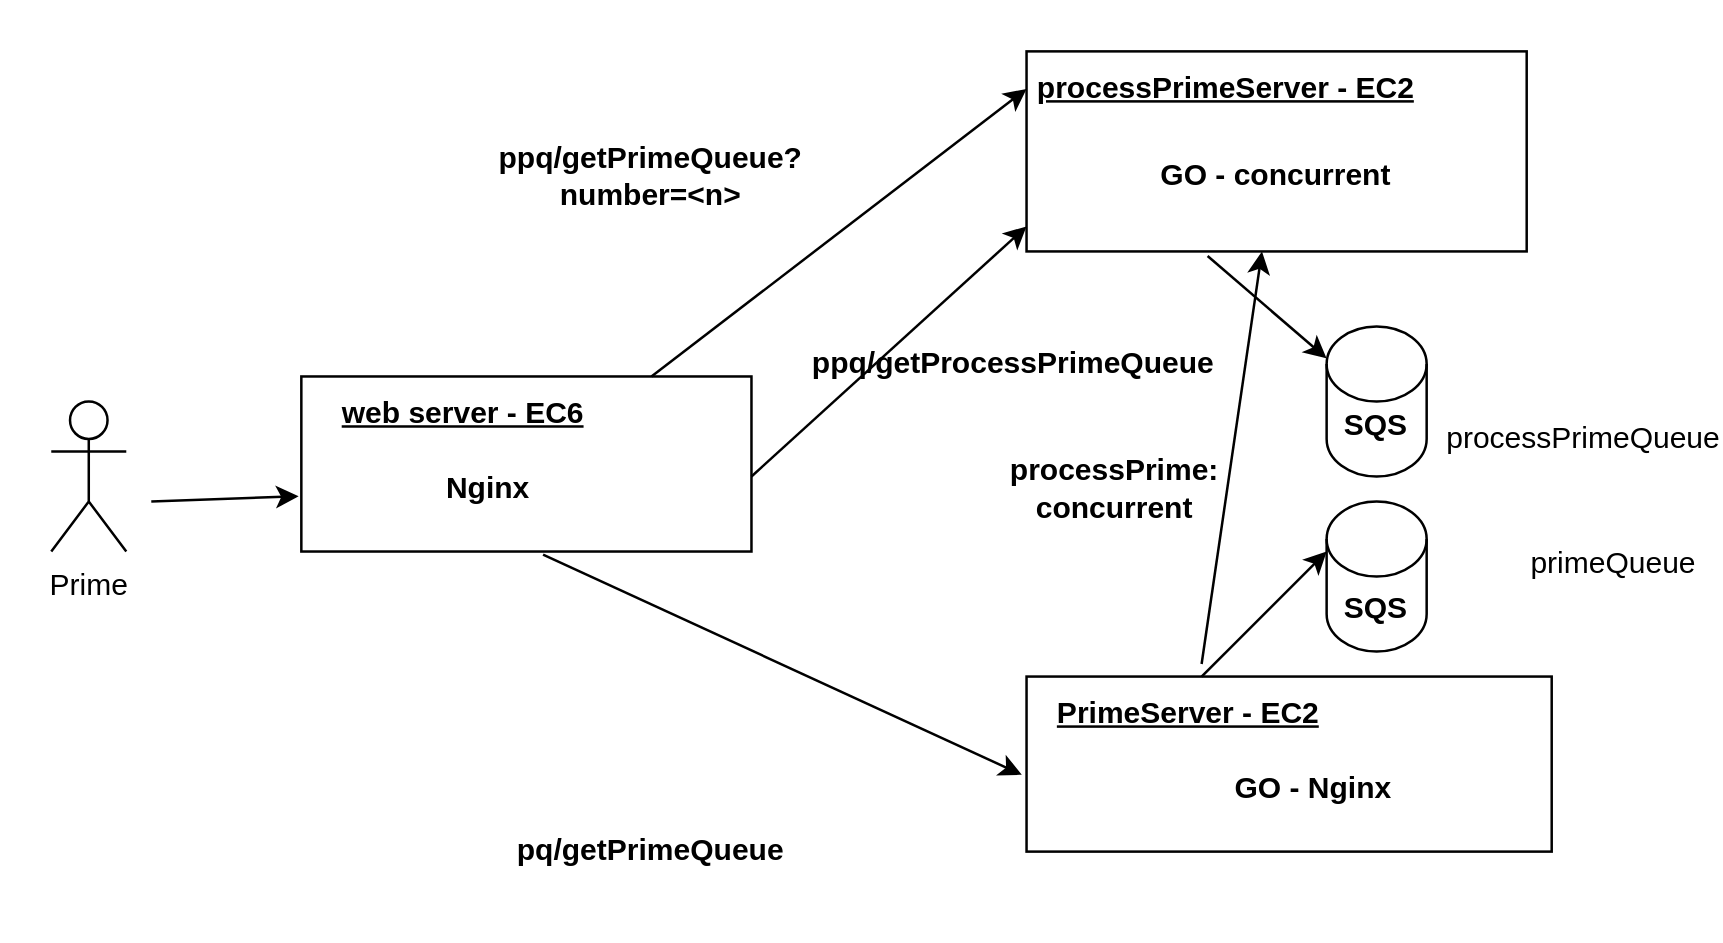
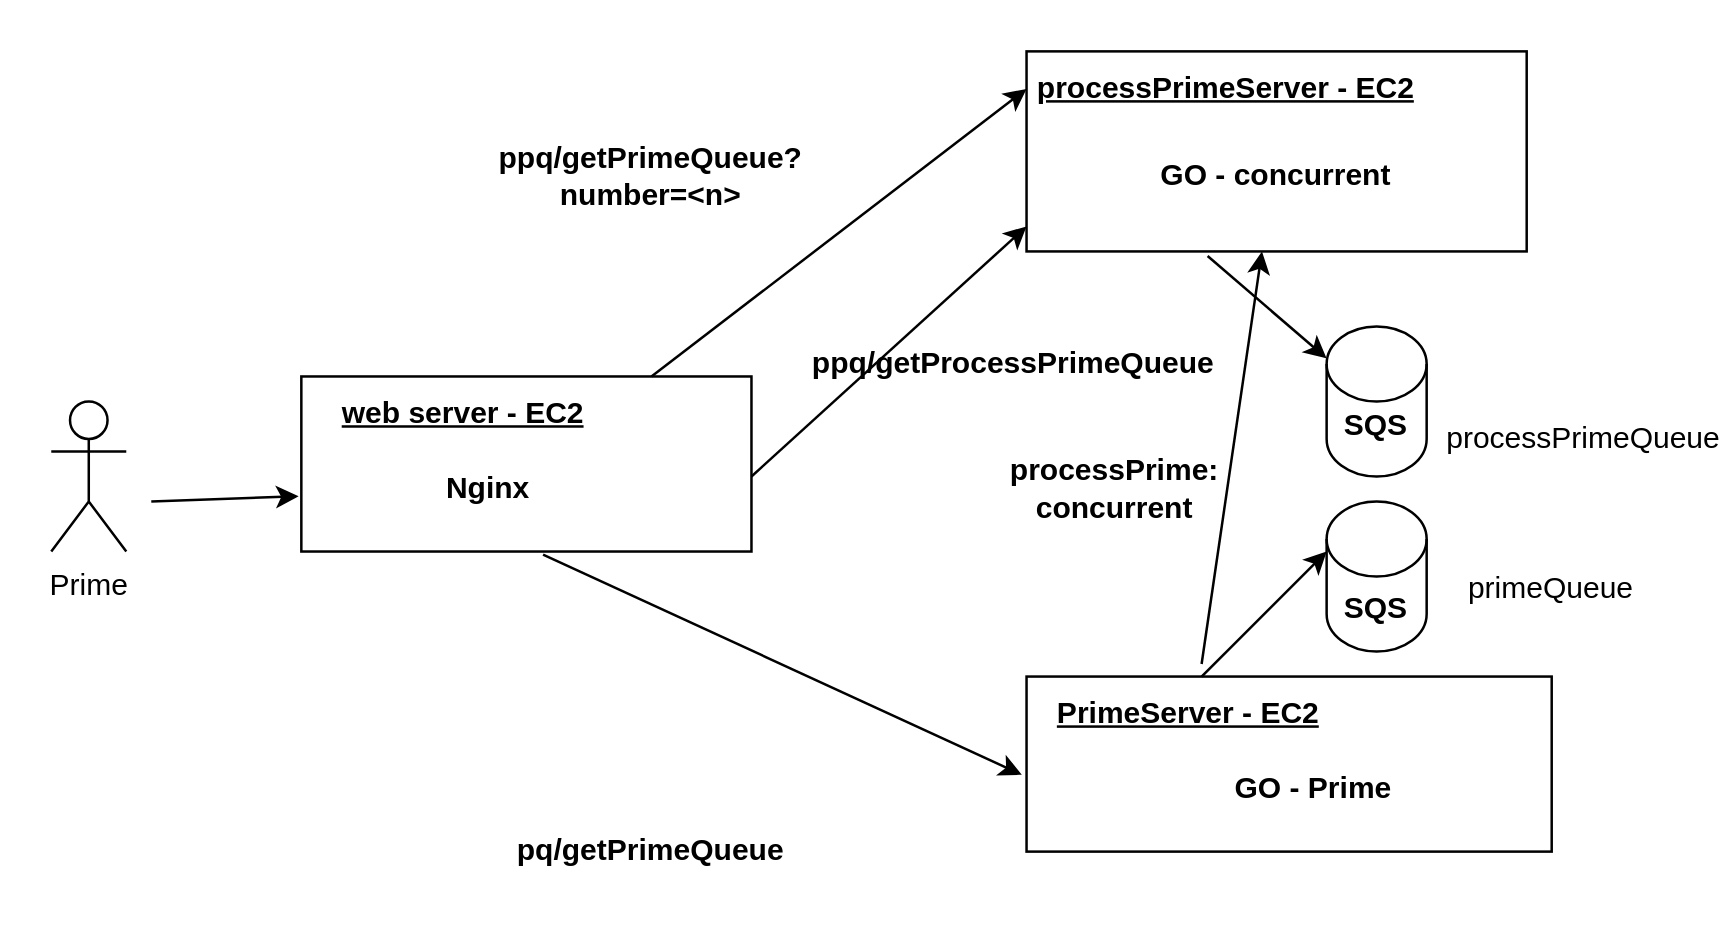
(464, 414) -> (464, 414)
(1614, 564) -> (1551, 589)
(1314, 789) -> (1314, 789)
